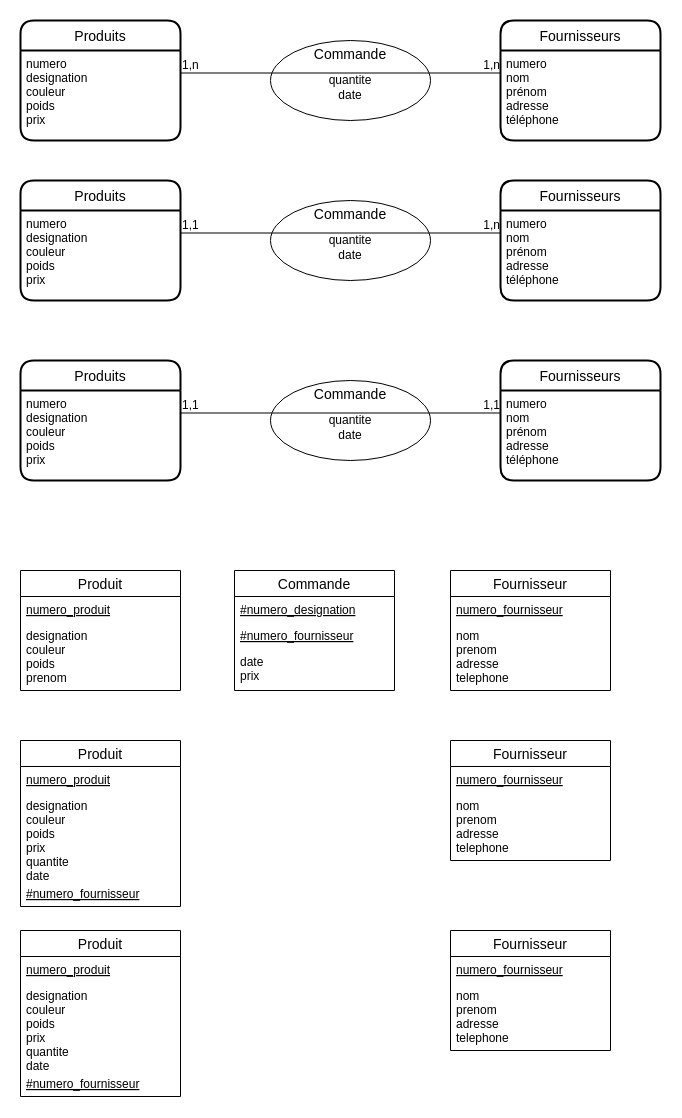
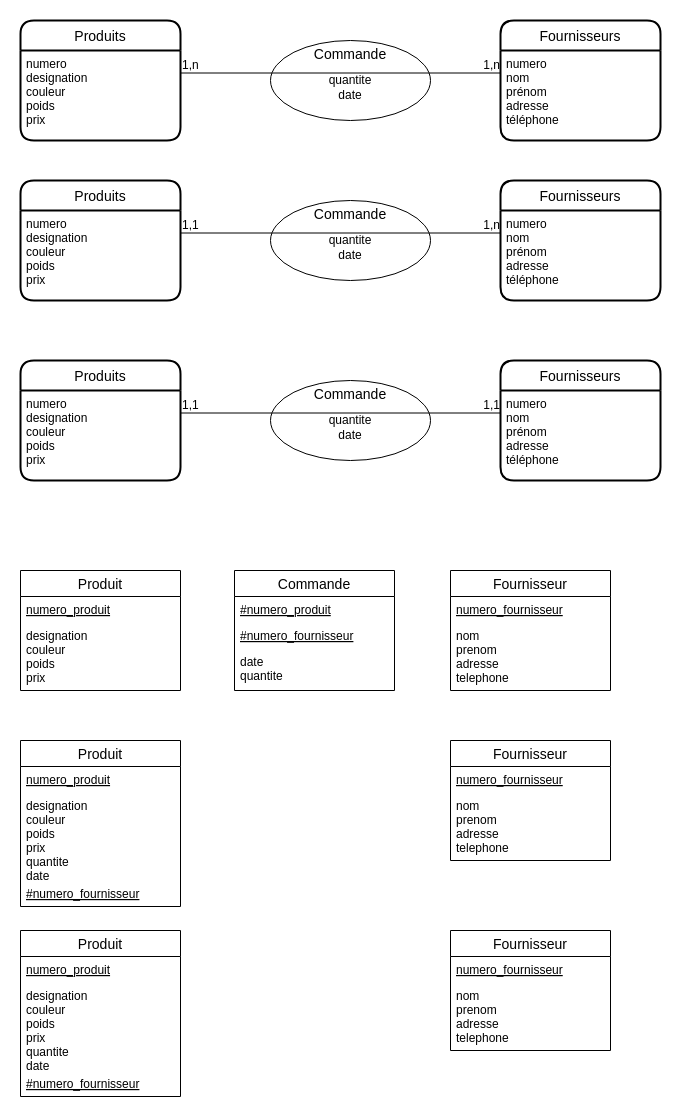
(301, 610) -> (289, 610)
(60, 636) -> (60, 636)
(253, 662) -> (253, 662)
